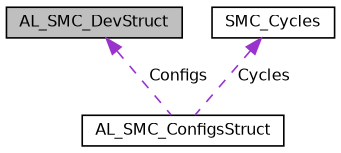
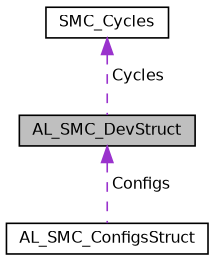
(223, 83) -> (107, 85)
